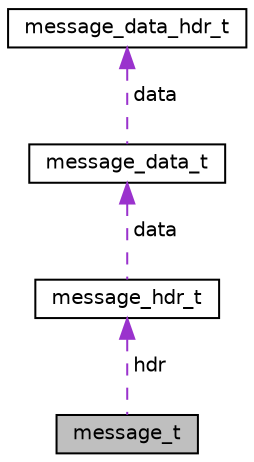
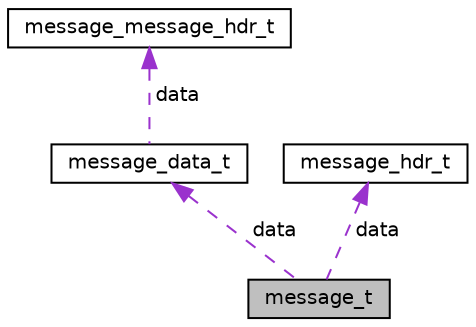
(127, 28) -> (149, 28)
(127, 242) -> (242, 238)
(146, 367) -> (375, 231)
